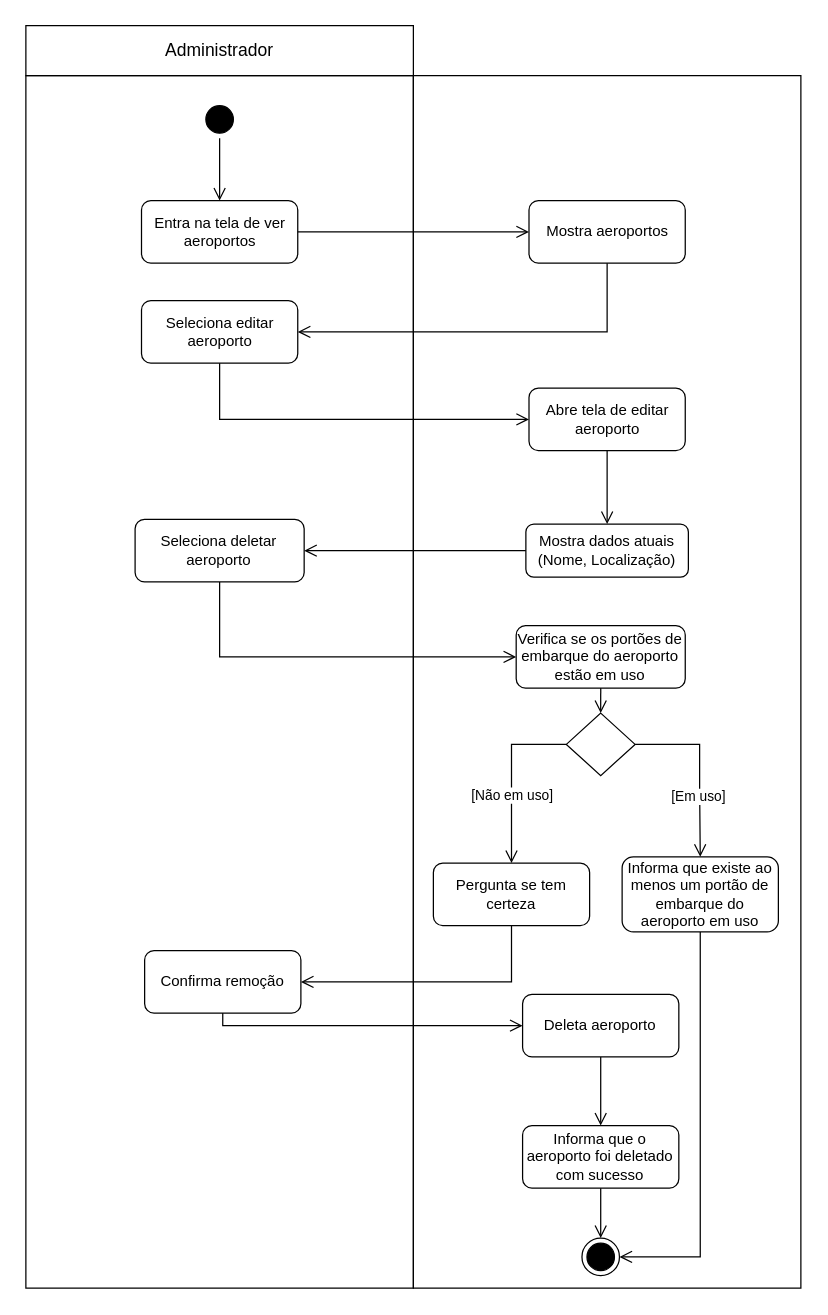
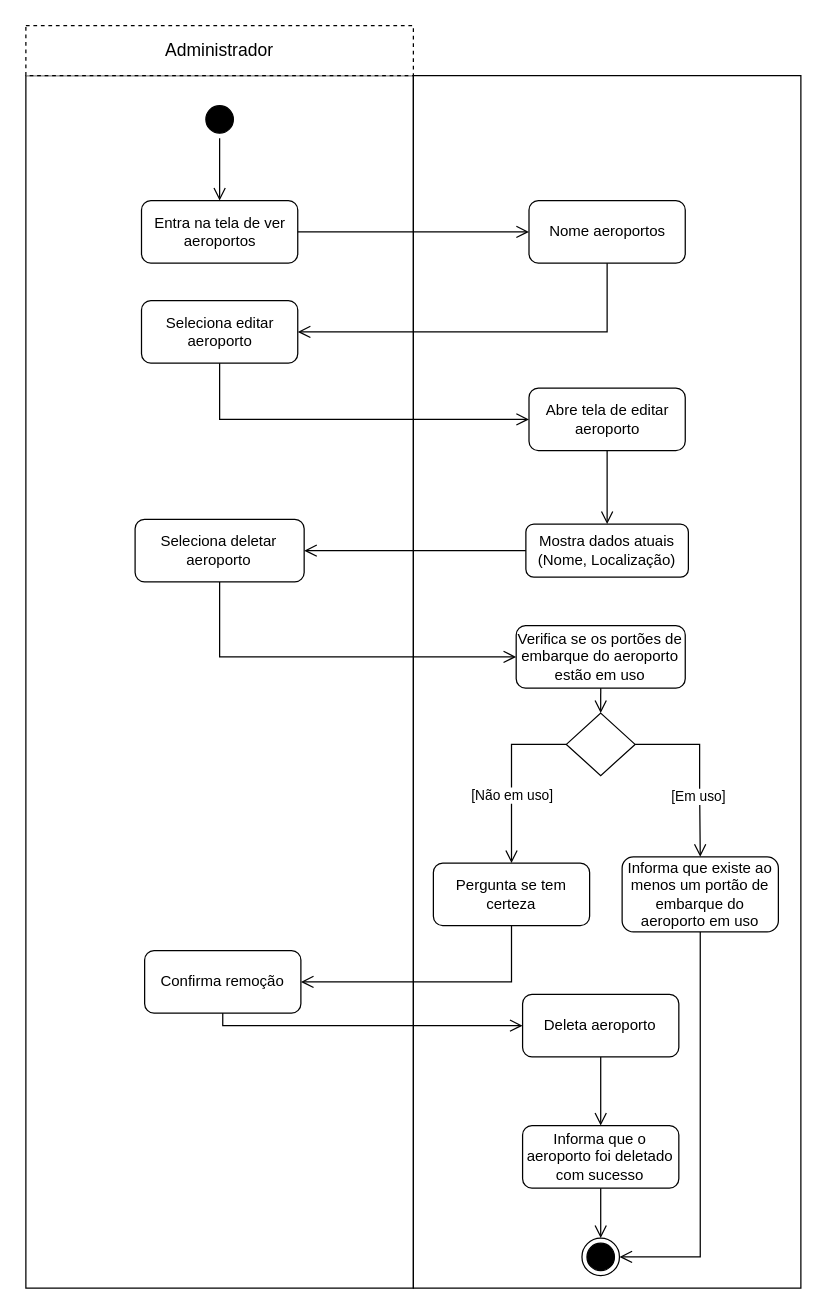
(219, 51) -> (219, 51)
(608, 232) -> (608, 232)
